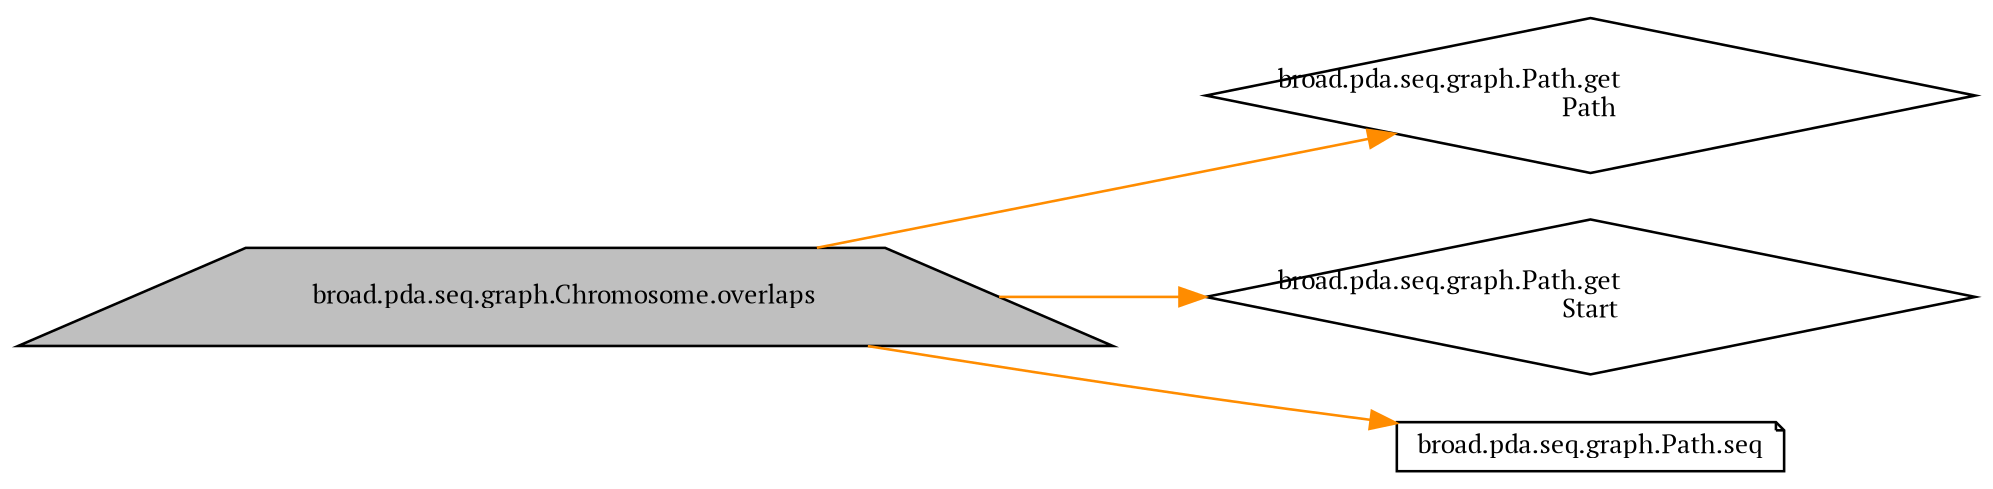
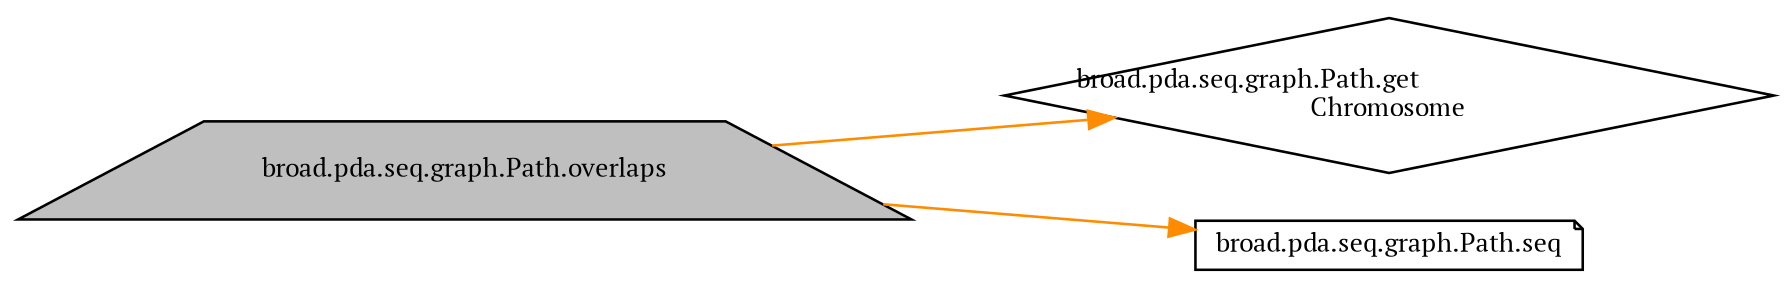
(1590, 96) -> (1389, 96)
(565, 297) -> (465, 170)
(1590, 297) -> none
